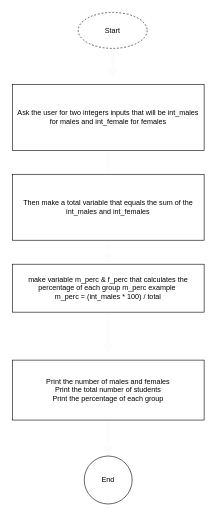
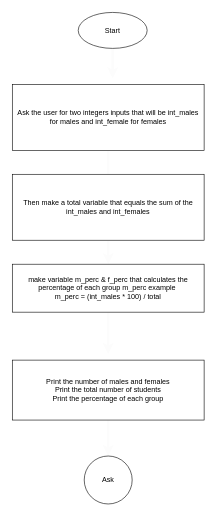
(113, 30) -> (113, 30)
(108, 480) -> (108, 480)
